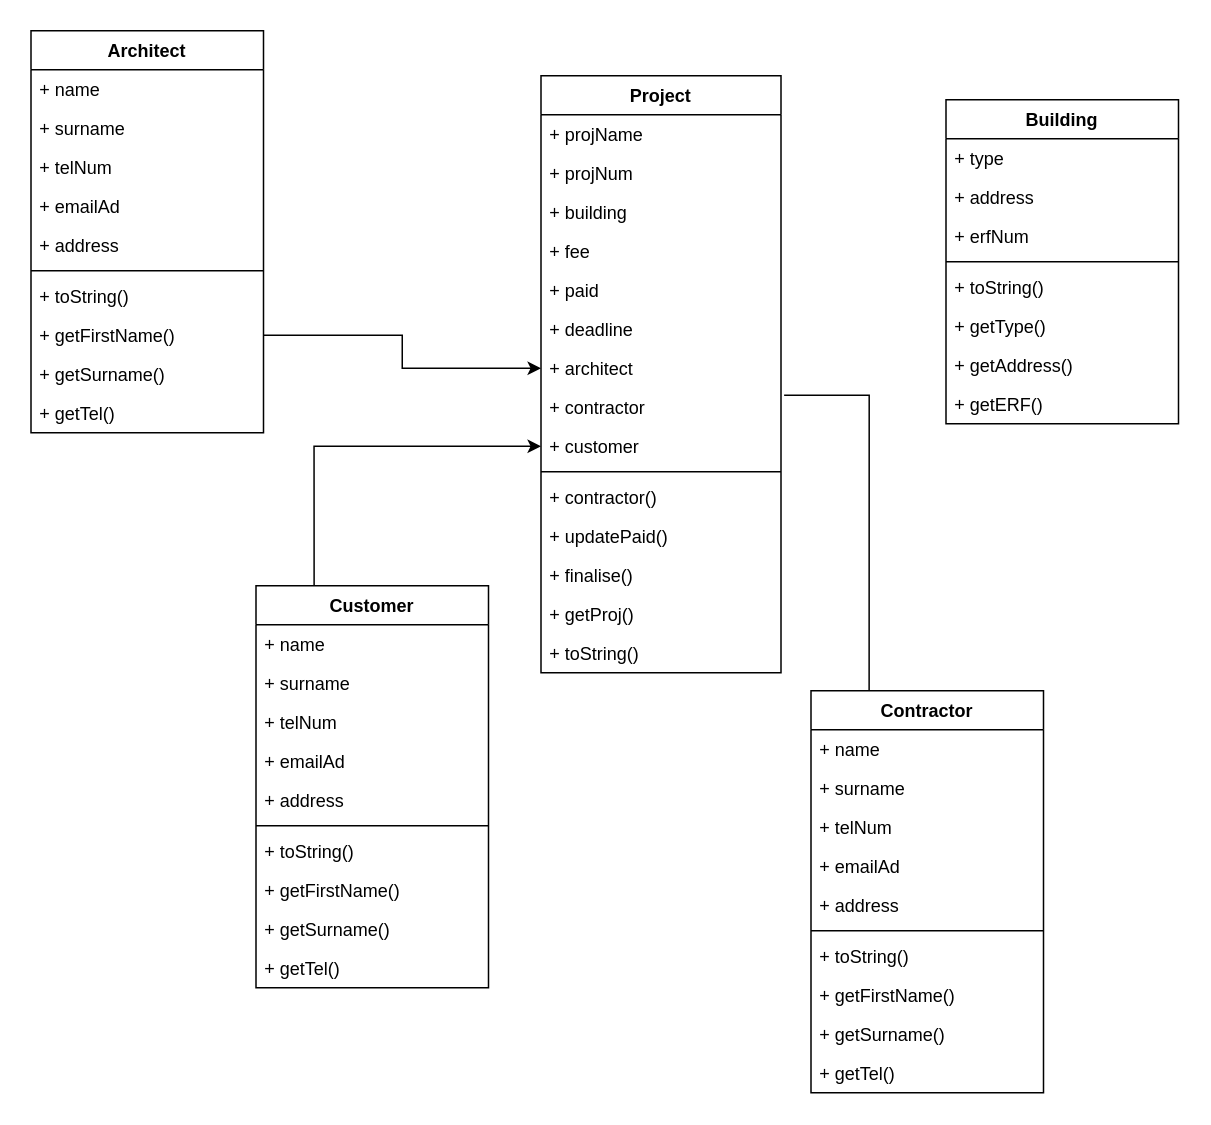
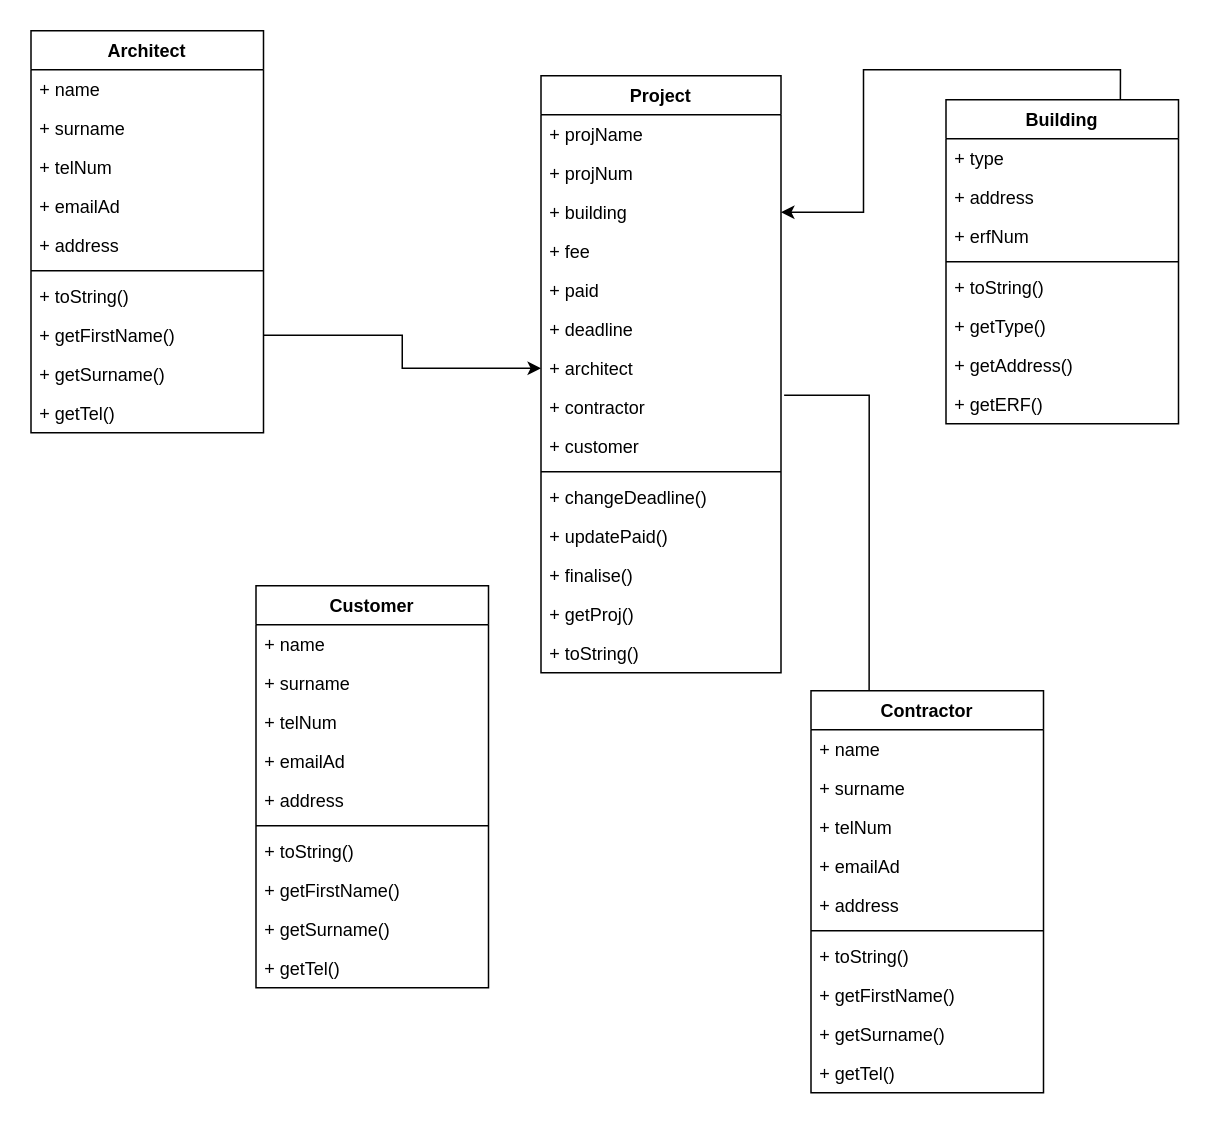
none -> (899, 70)
(353, 446) -> none
(617, 498) -> (633, 498)
